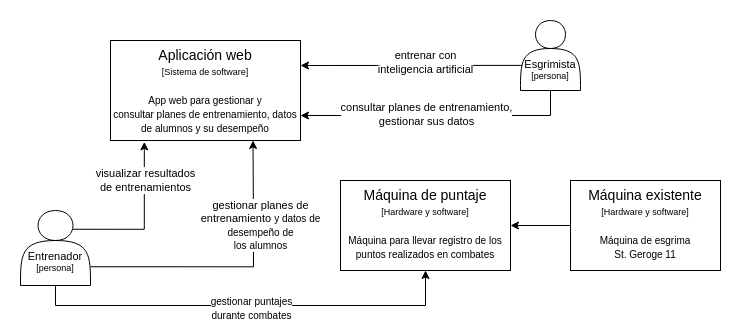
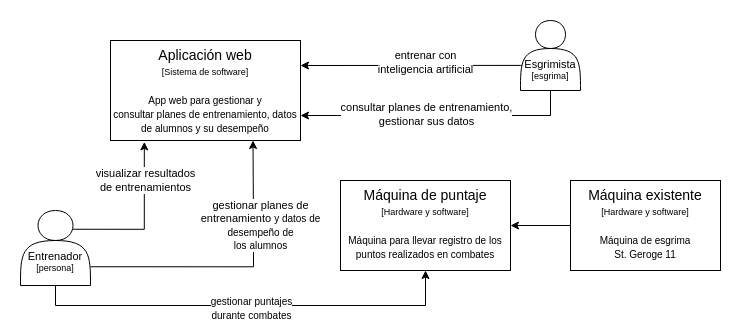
(551, 70) -> (551, 70)
